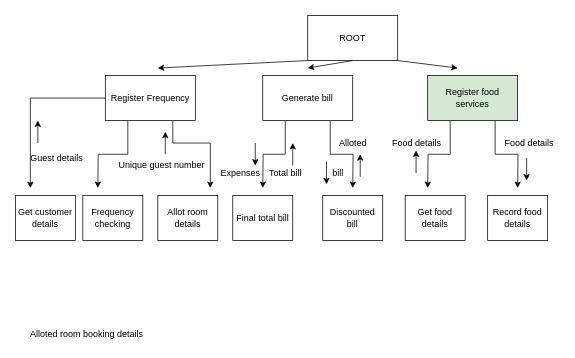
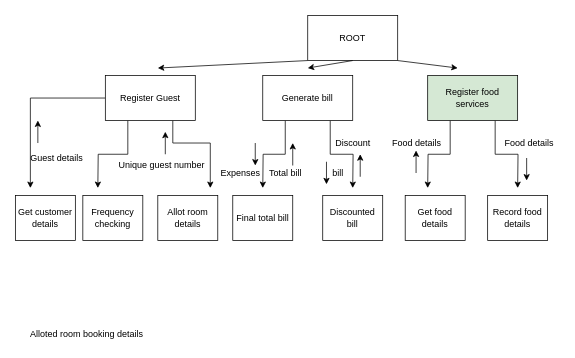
(150, 98) -> (150, 98)
(353, 143) -> (353, 143)
